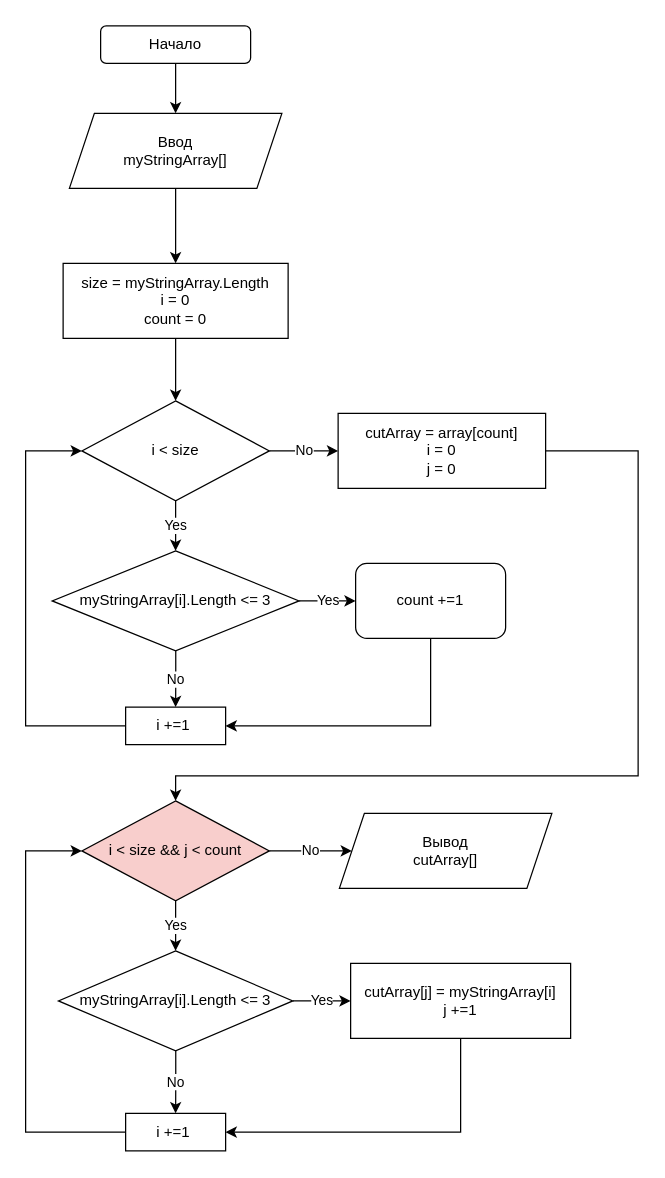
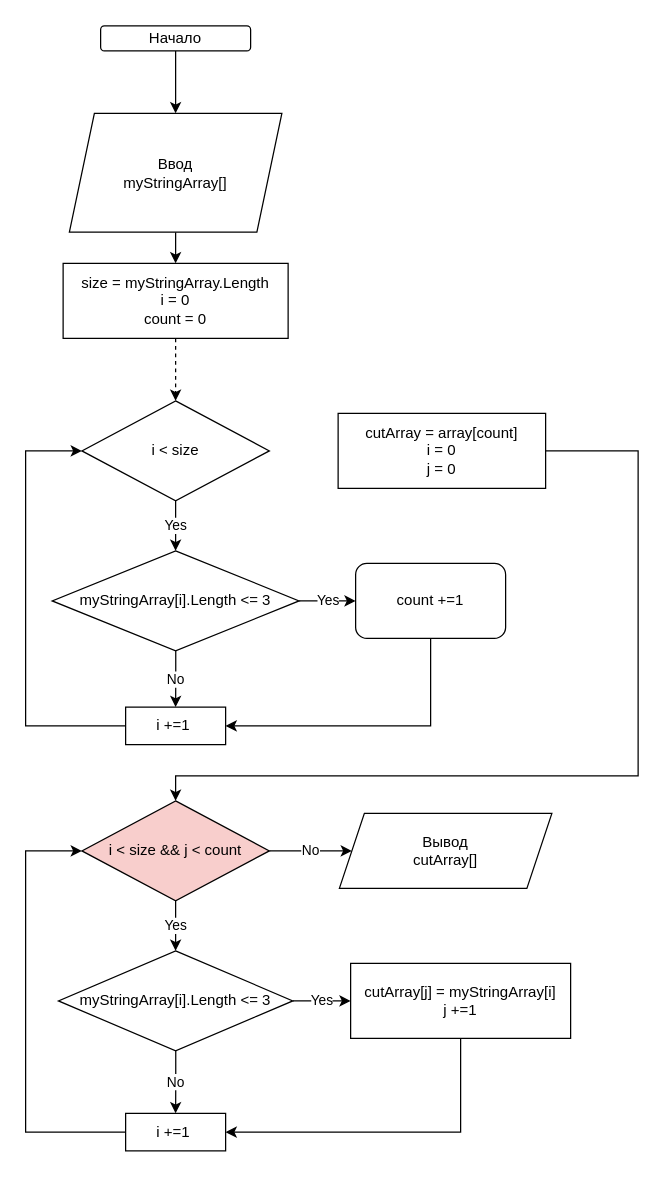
(176, 44) -> (176, 38)
(176, 151) -> (176, 173)
(176, 365) -> (176, 365)
(300, 451) -> none
